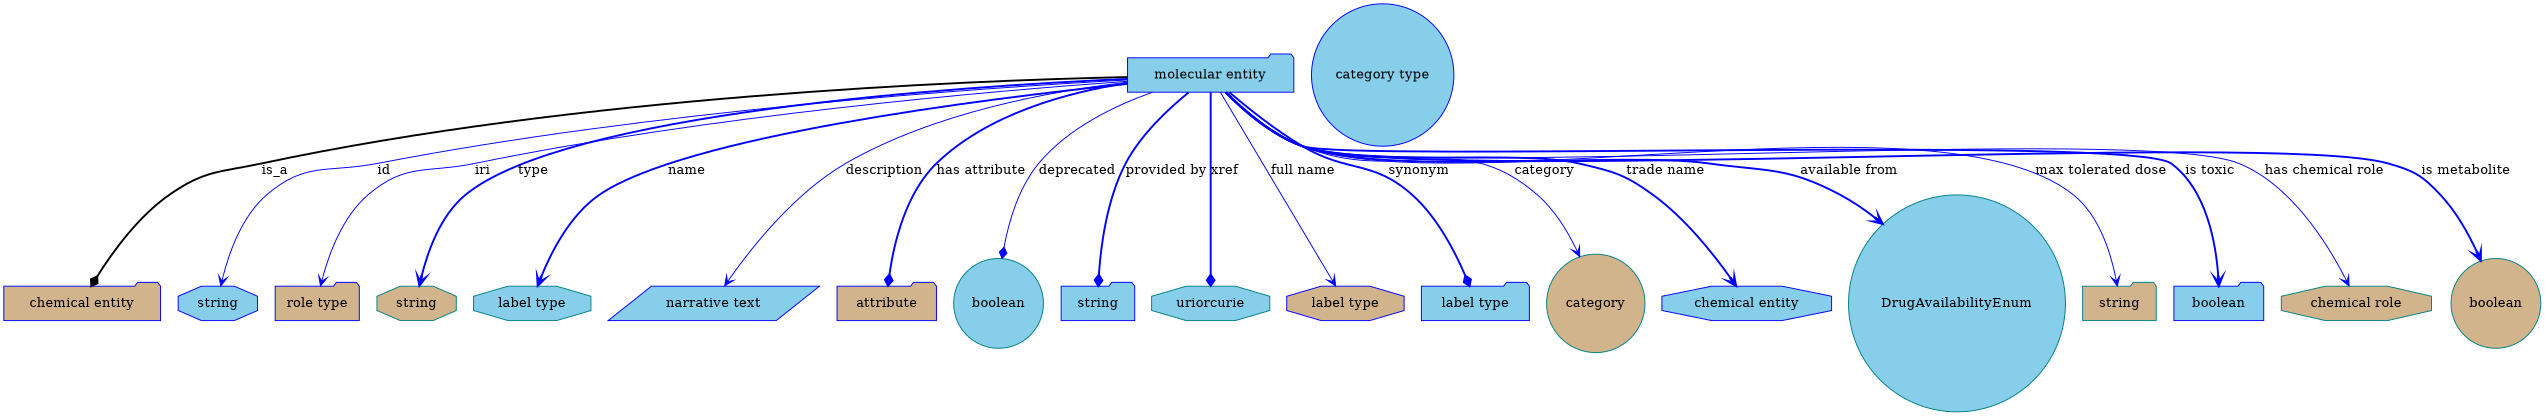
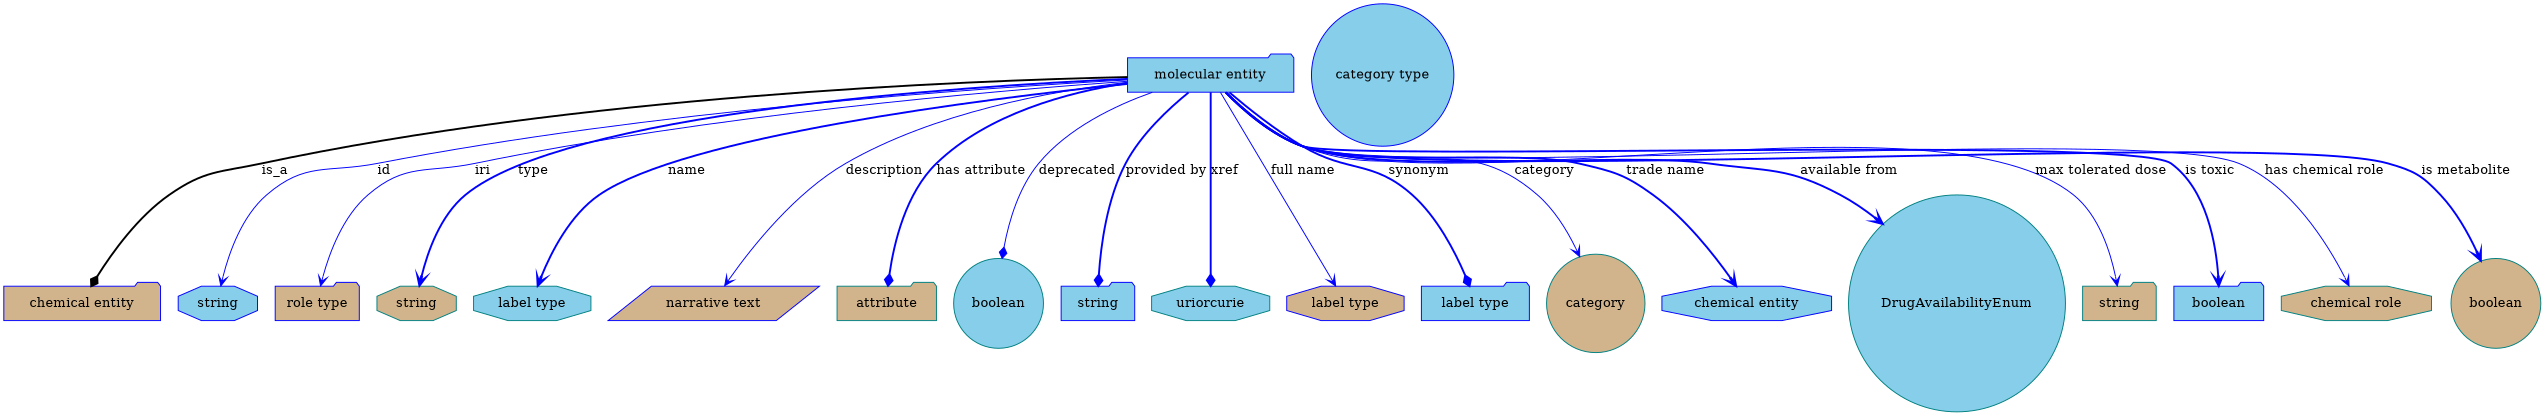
(714, 303) -> (714, 303)
(887, 303) -> (887, 303)
